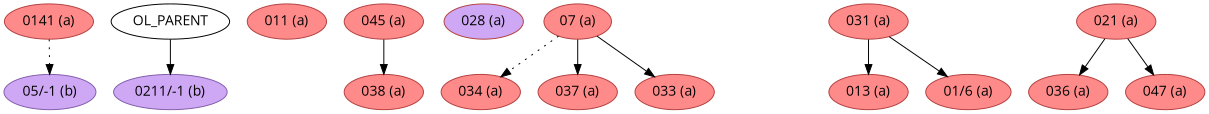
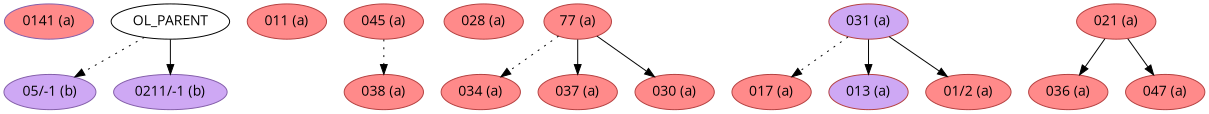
(49, 22) -> (49, 22)
(484, 22) -> (484, 22)
(578, 22) -> (578, 22)
(869, 22) -> (869, 22)
(49, 52) -> (114, 55)
(384, 52) -> (384, 52)
(675, 92) -> (675, 92)
none -> (772, 92)
(869, 92) -> (869, 92)
(968, 92) -> (968, 92)
